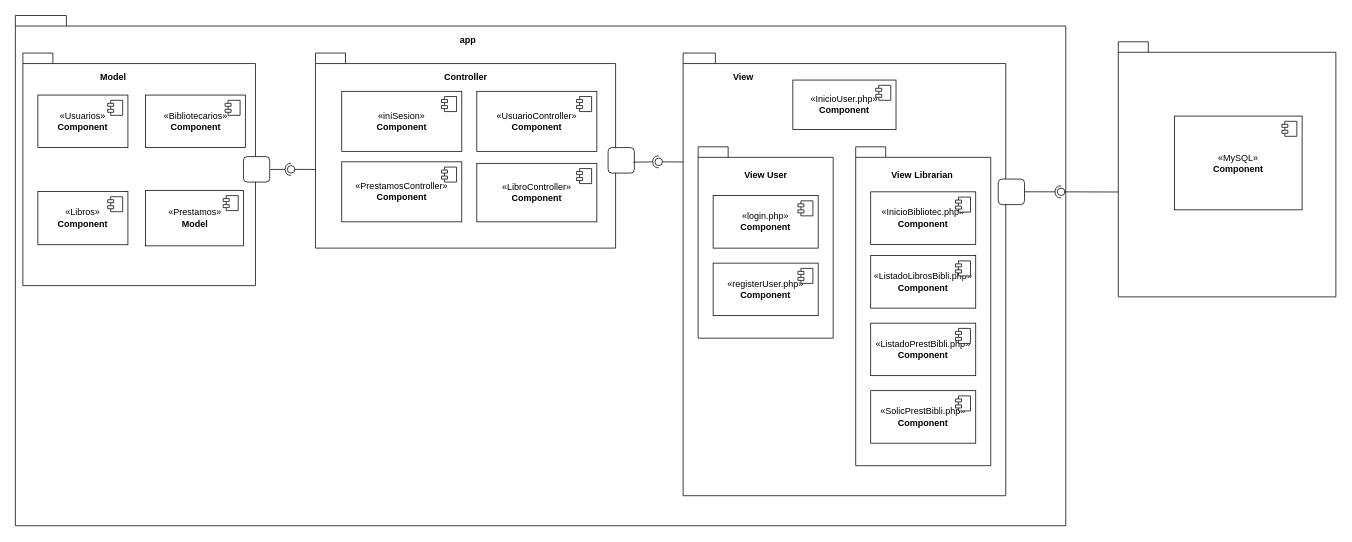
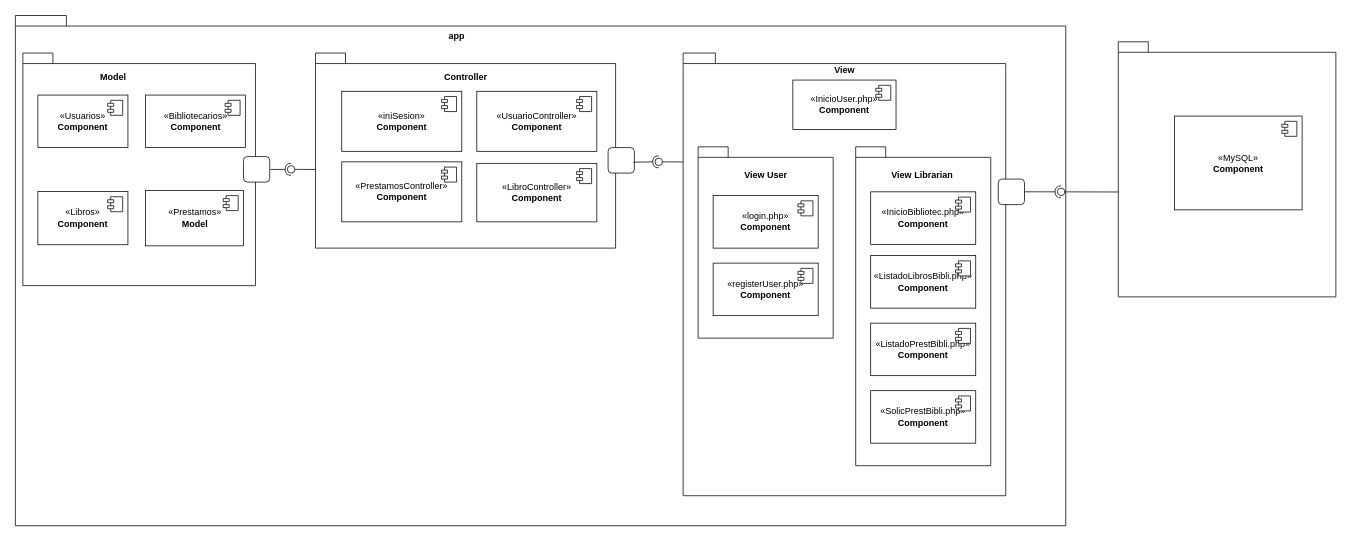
(468, 40) -> (456, 36)
(743, 78) -> (844, 70)
